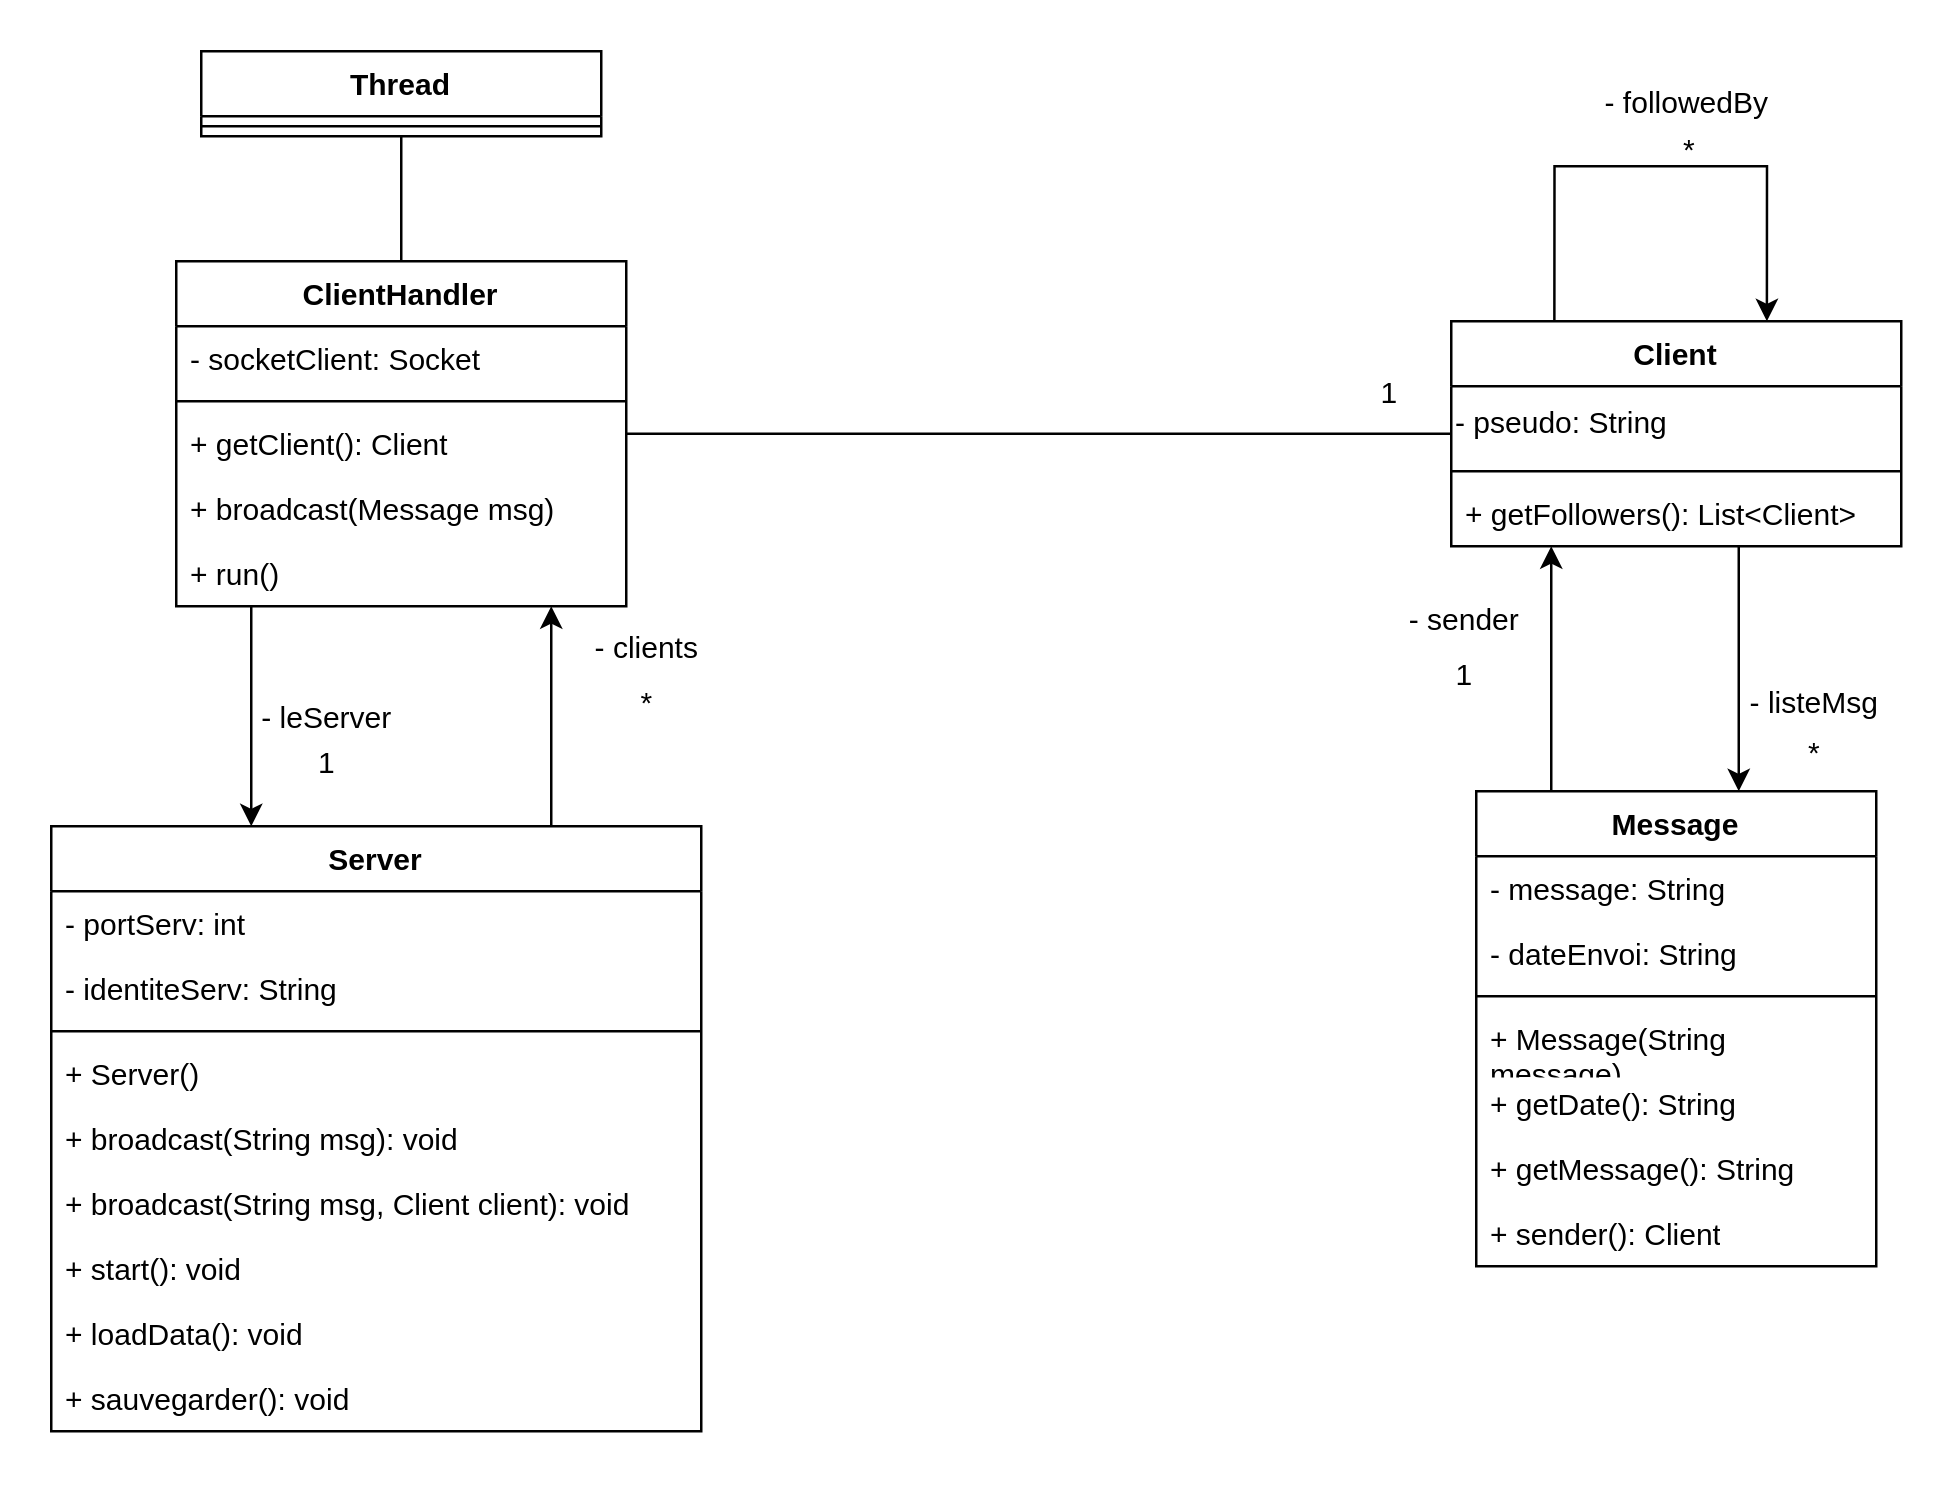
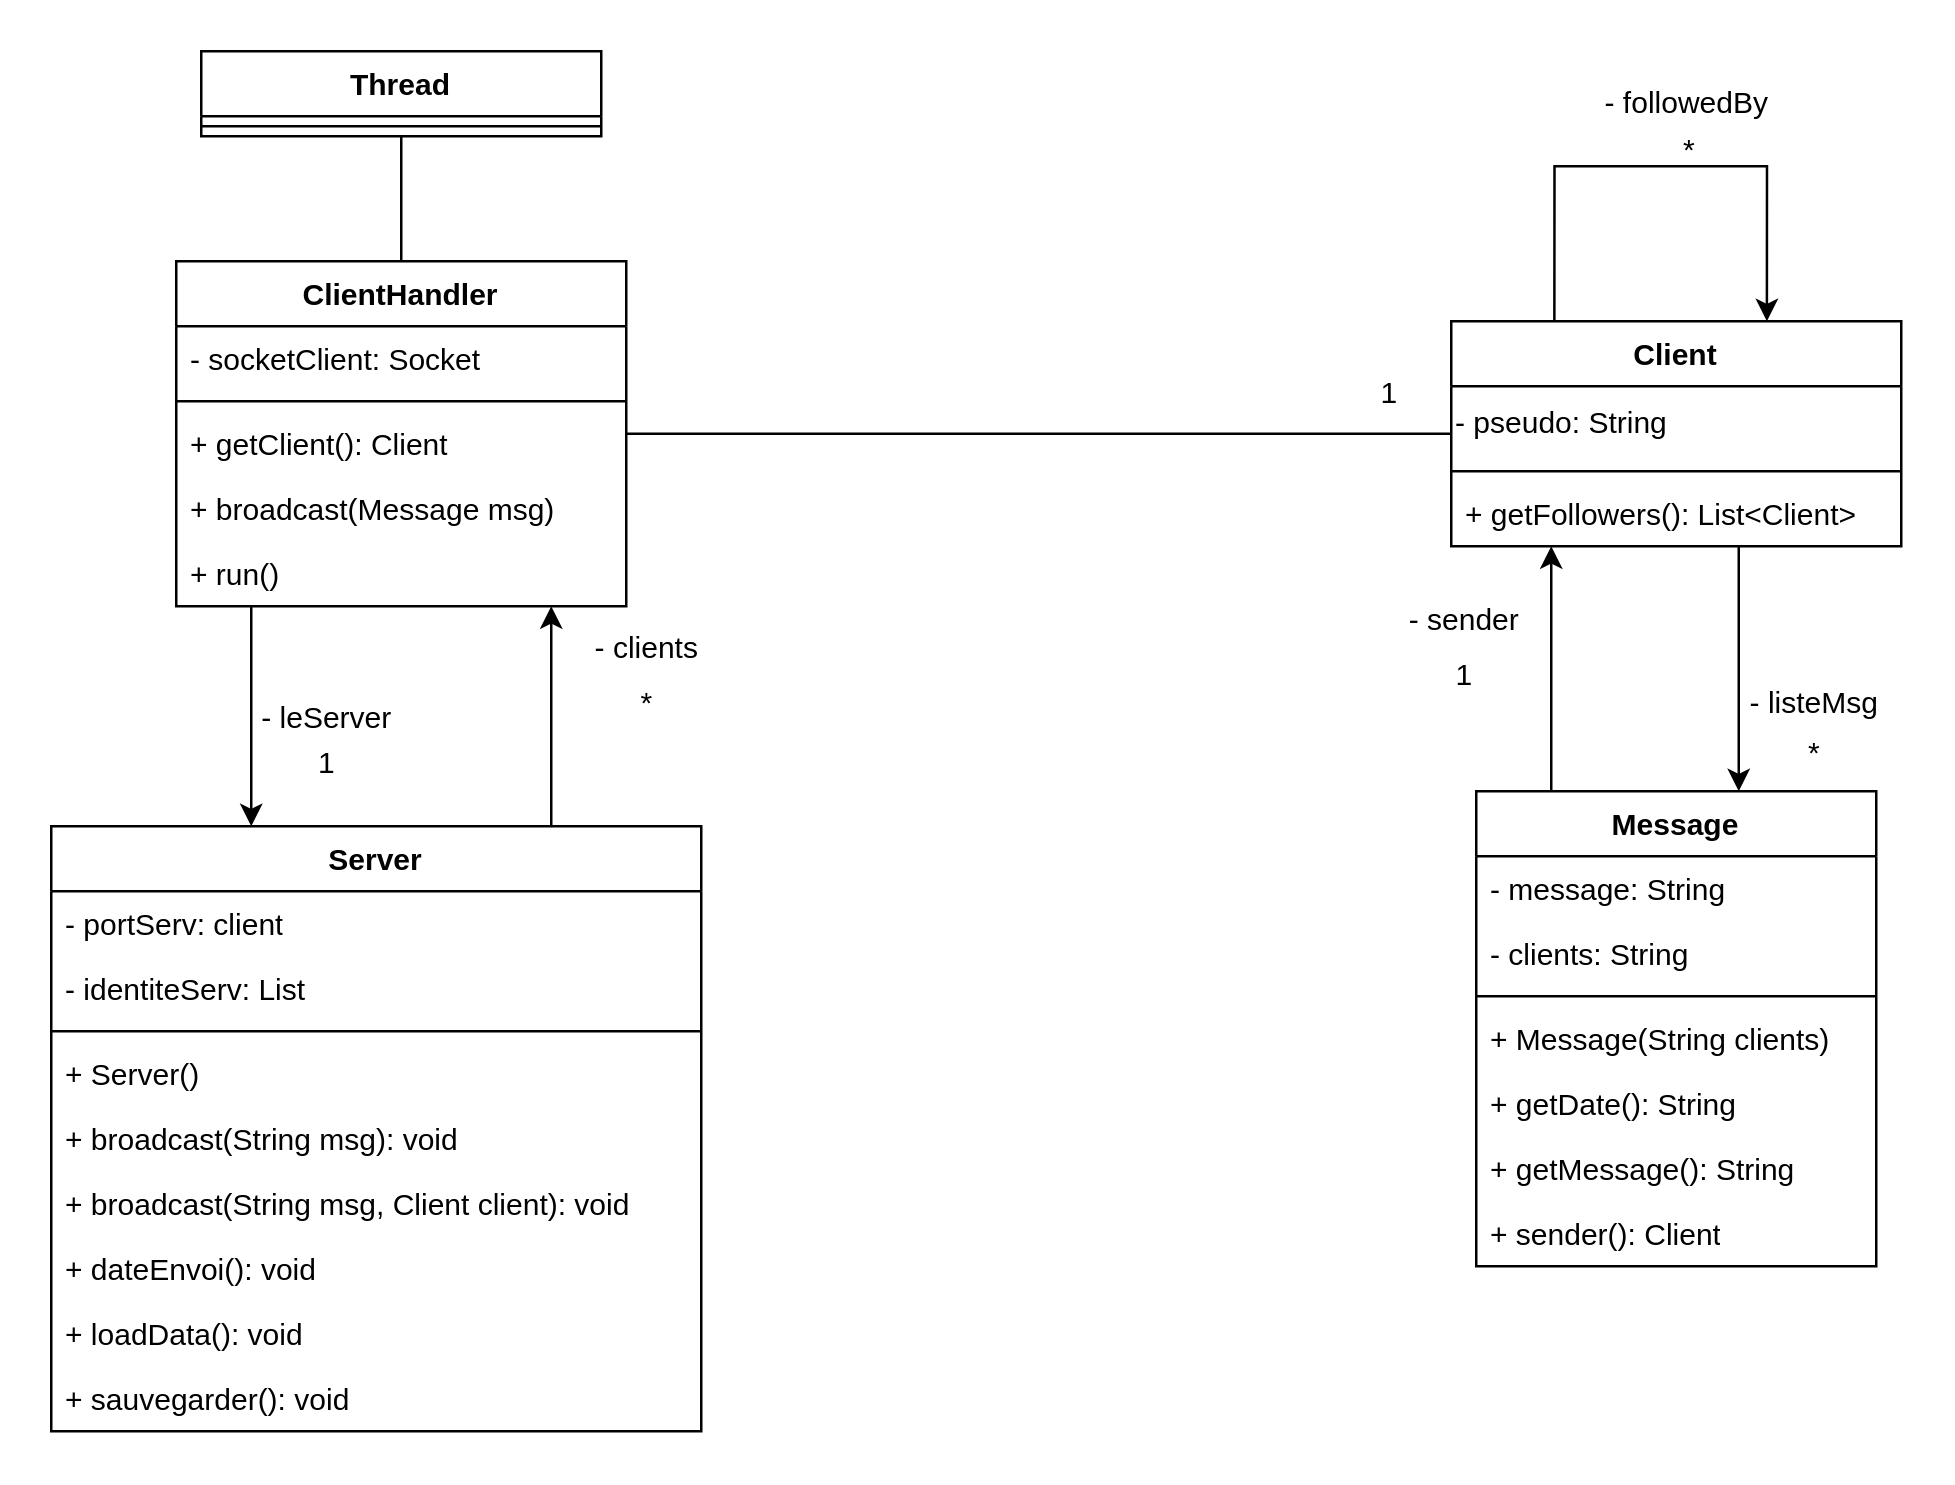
(177, 927) -> (198, 927)
(1631, 957) -> (1611, 957)
(228, 992) -> (211, 992)
(1679, 1060) -> (1679, 1060)
(177, 1272) -> (206, 1272)
